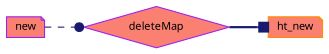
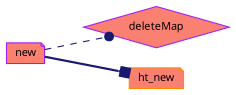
(243, 27) -> (82, 64)
